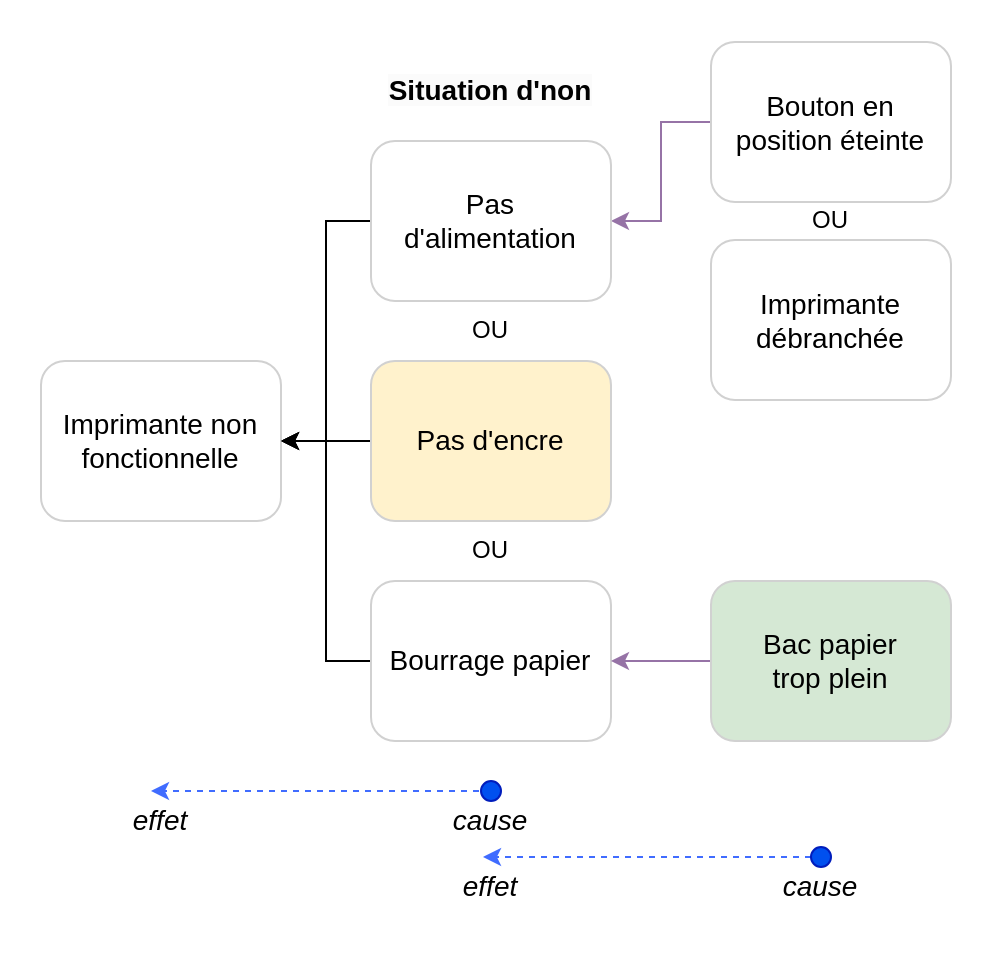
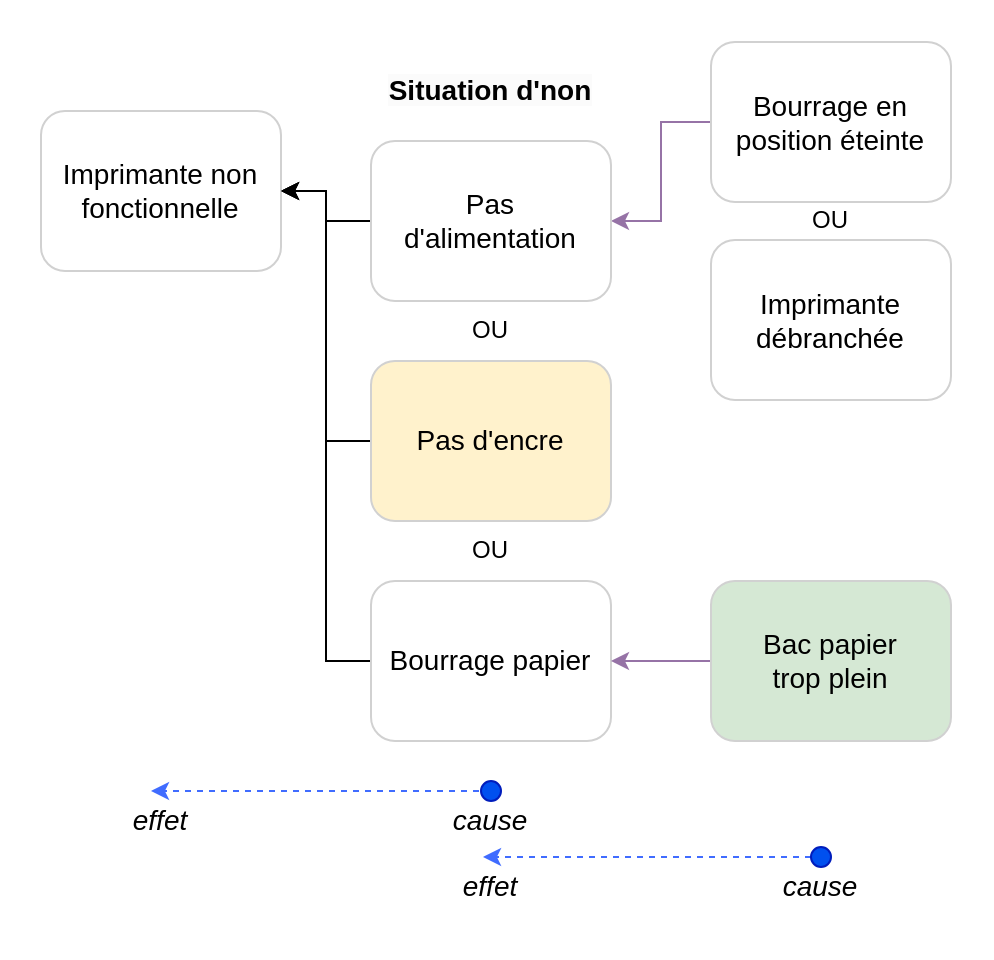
(831, 123) -> (831, 123)
(161, 441) -> (161, 191)
